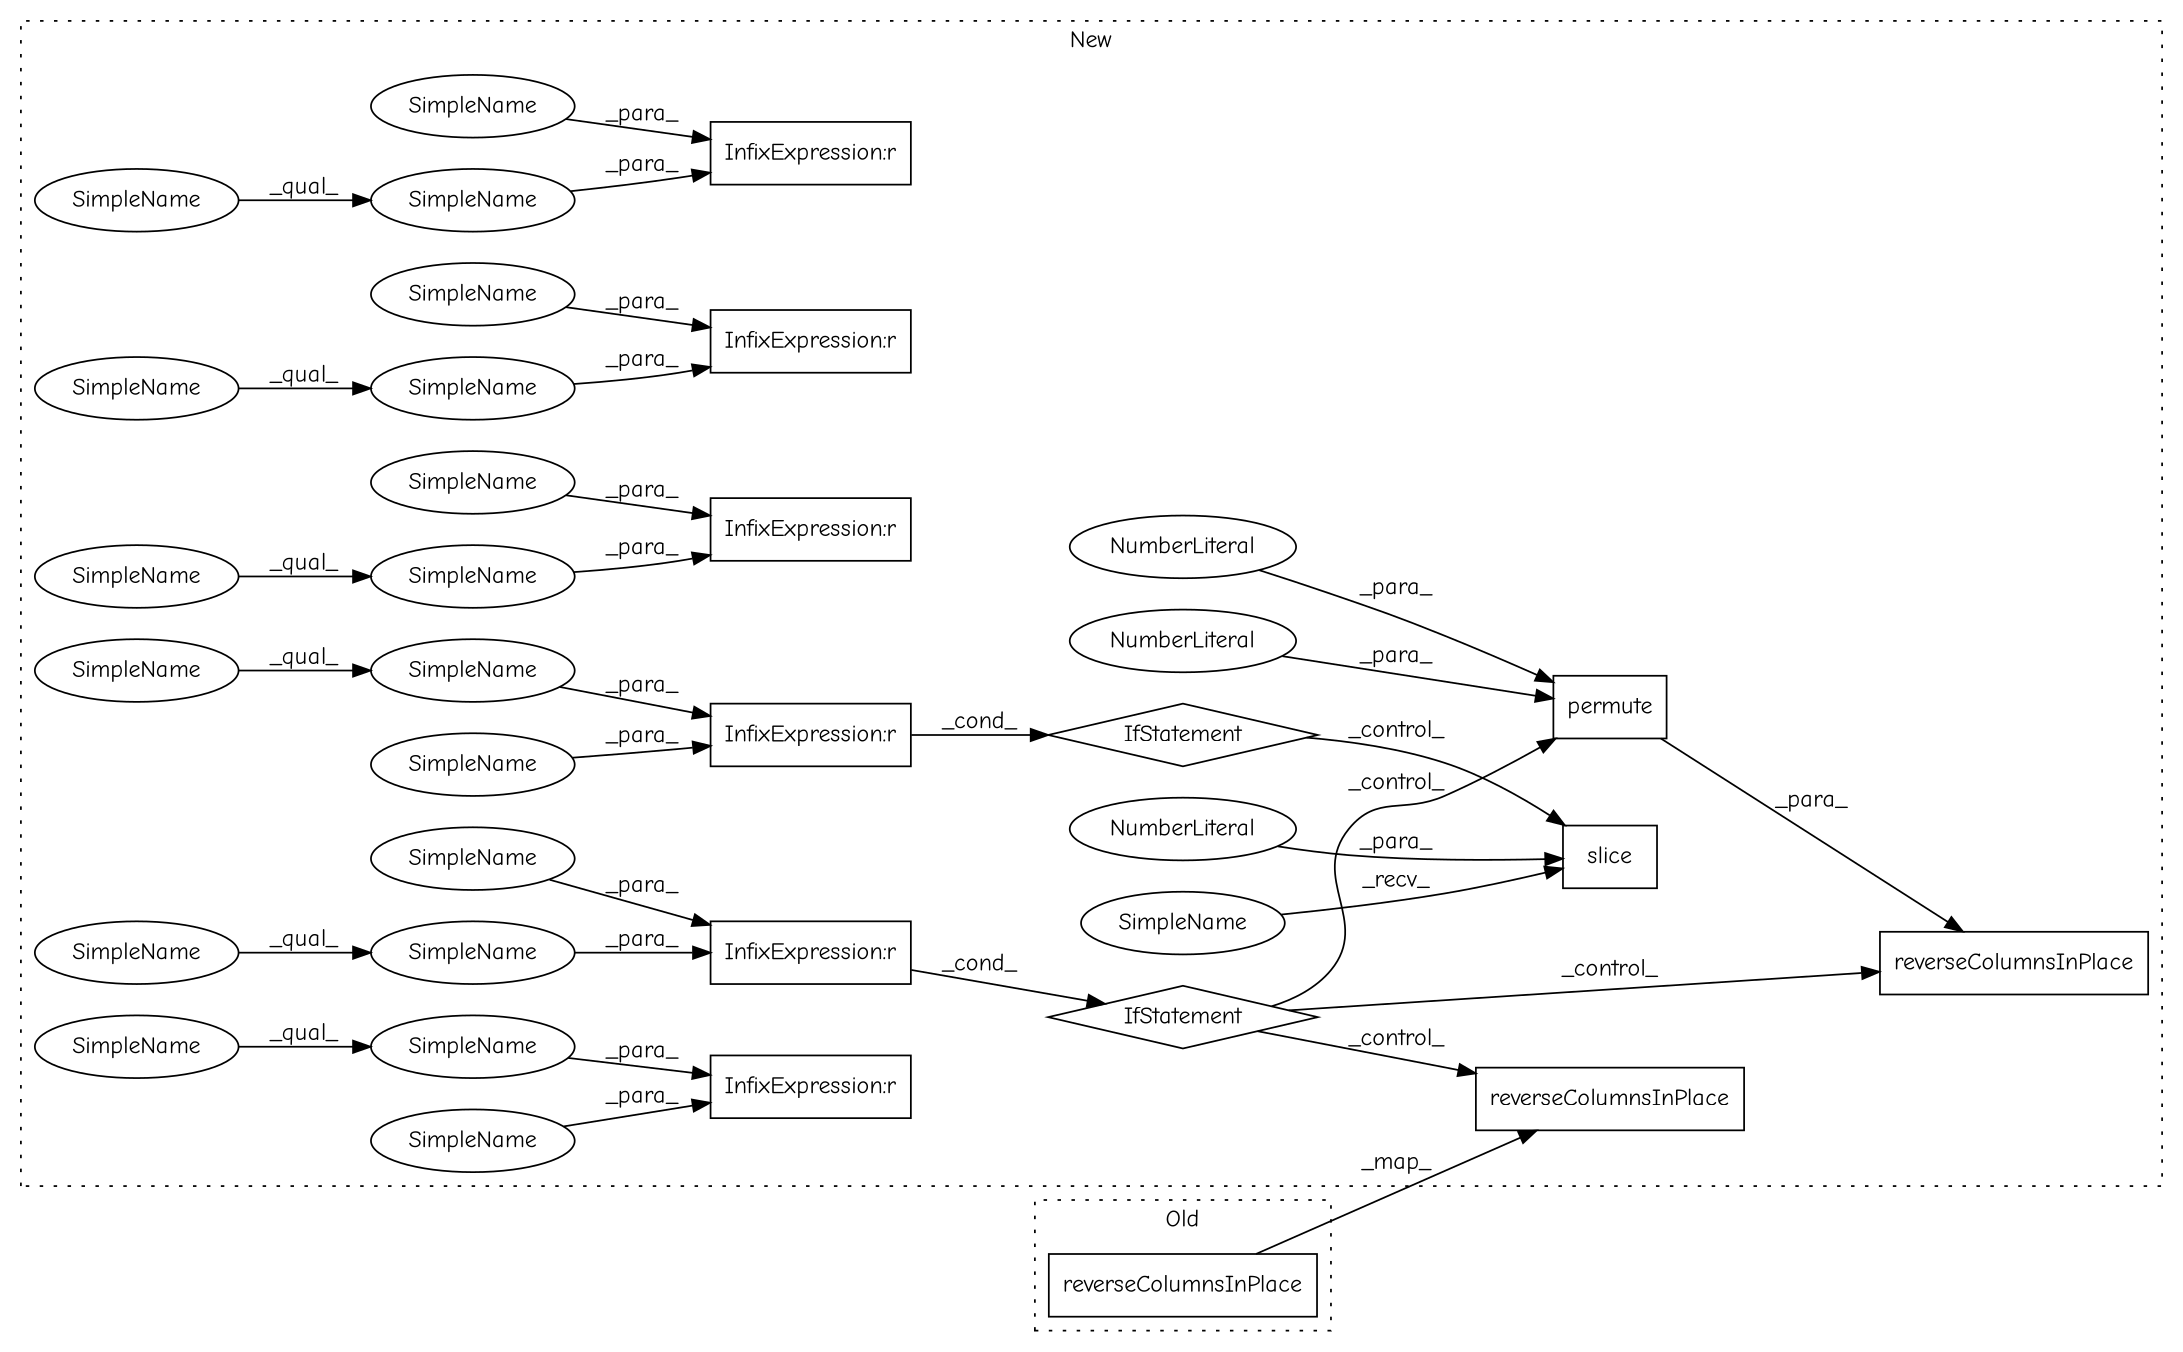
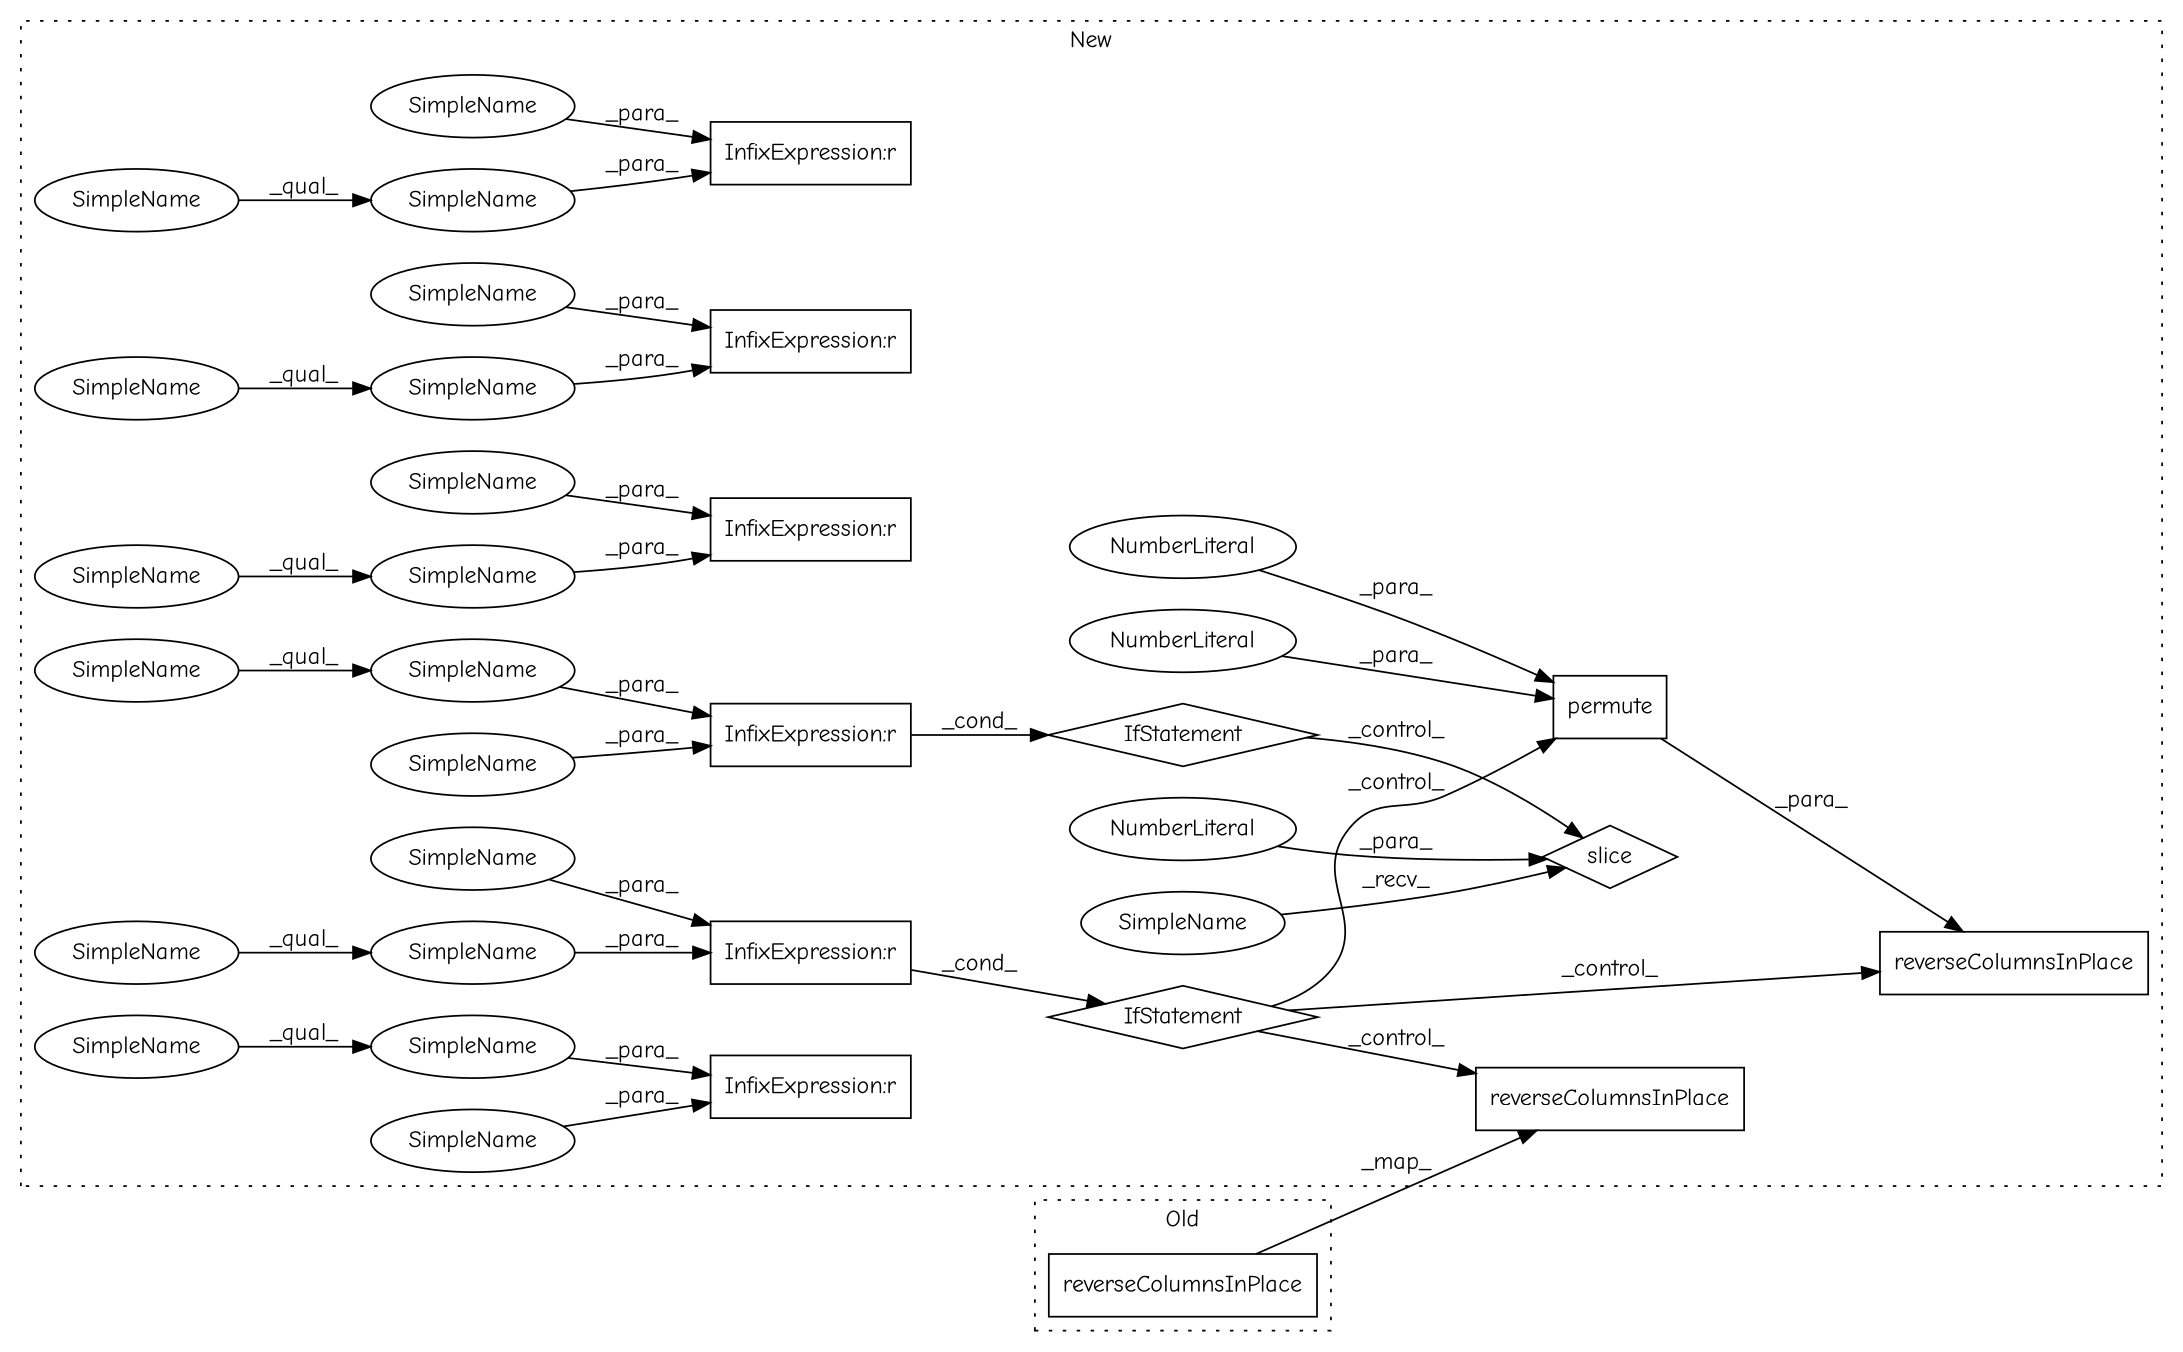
(1610, 857) -> (1610, 857)
